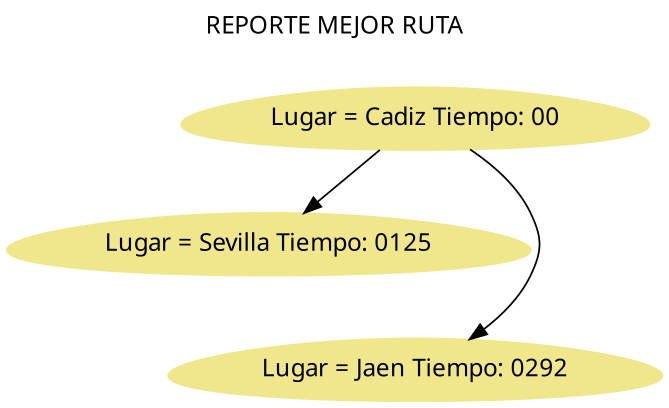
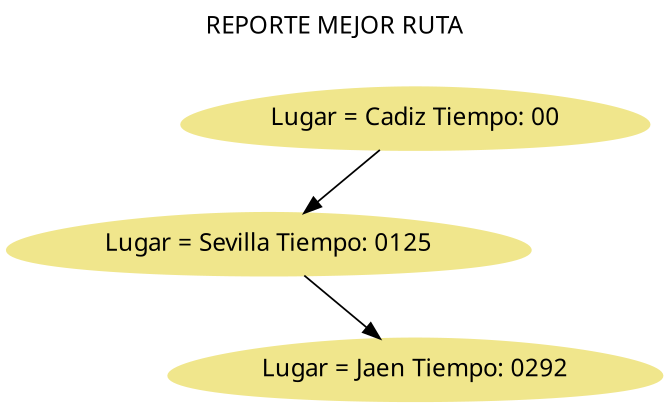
(539, 236) -> (335, 302)
